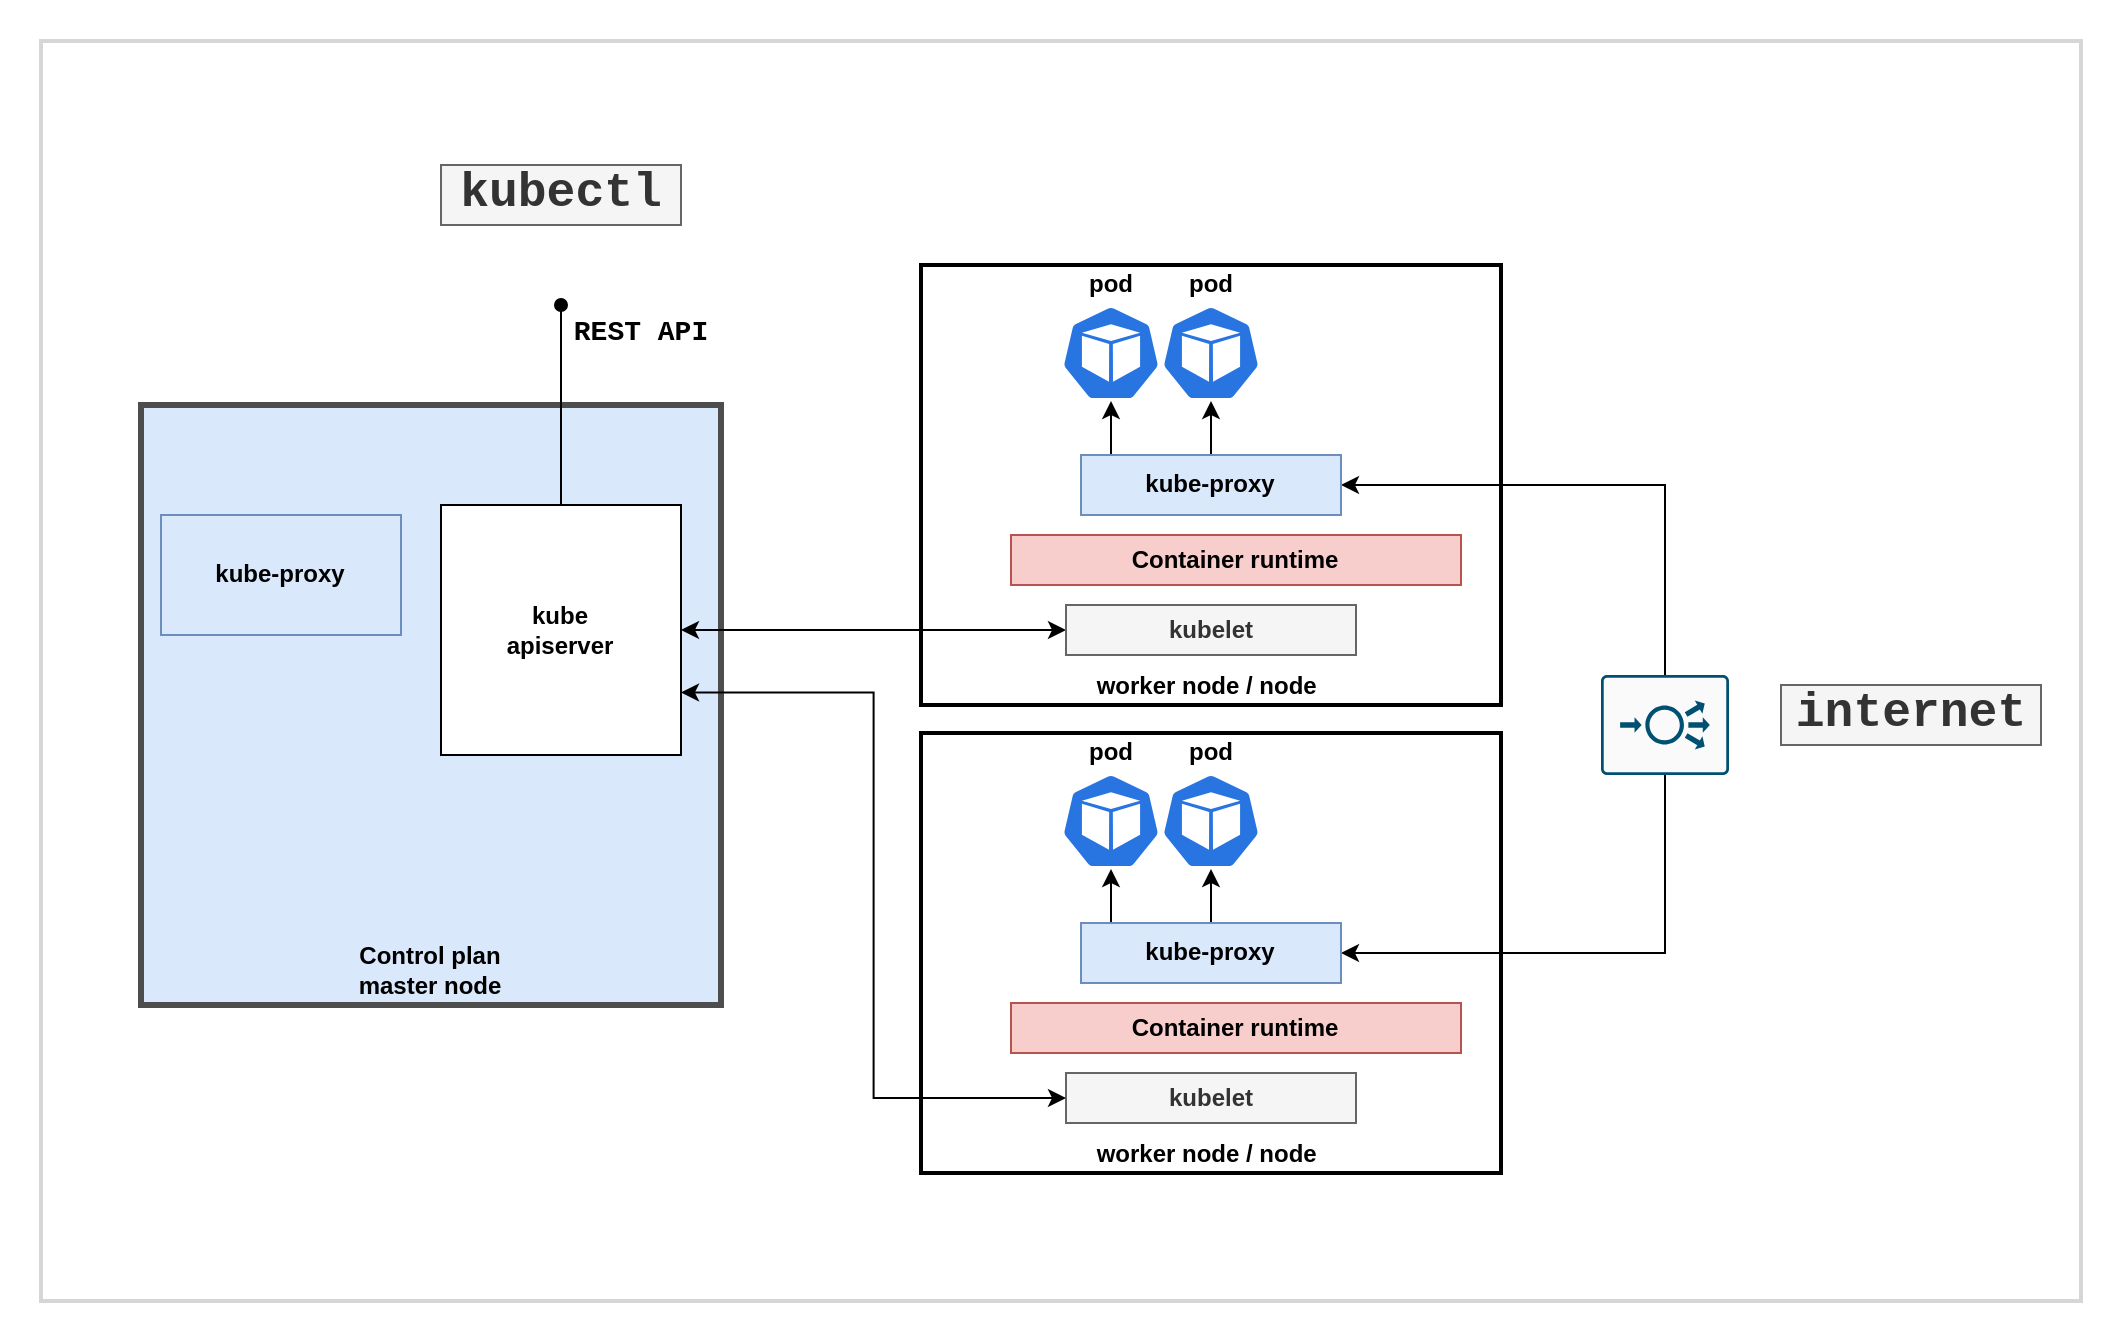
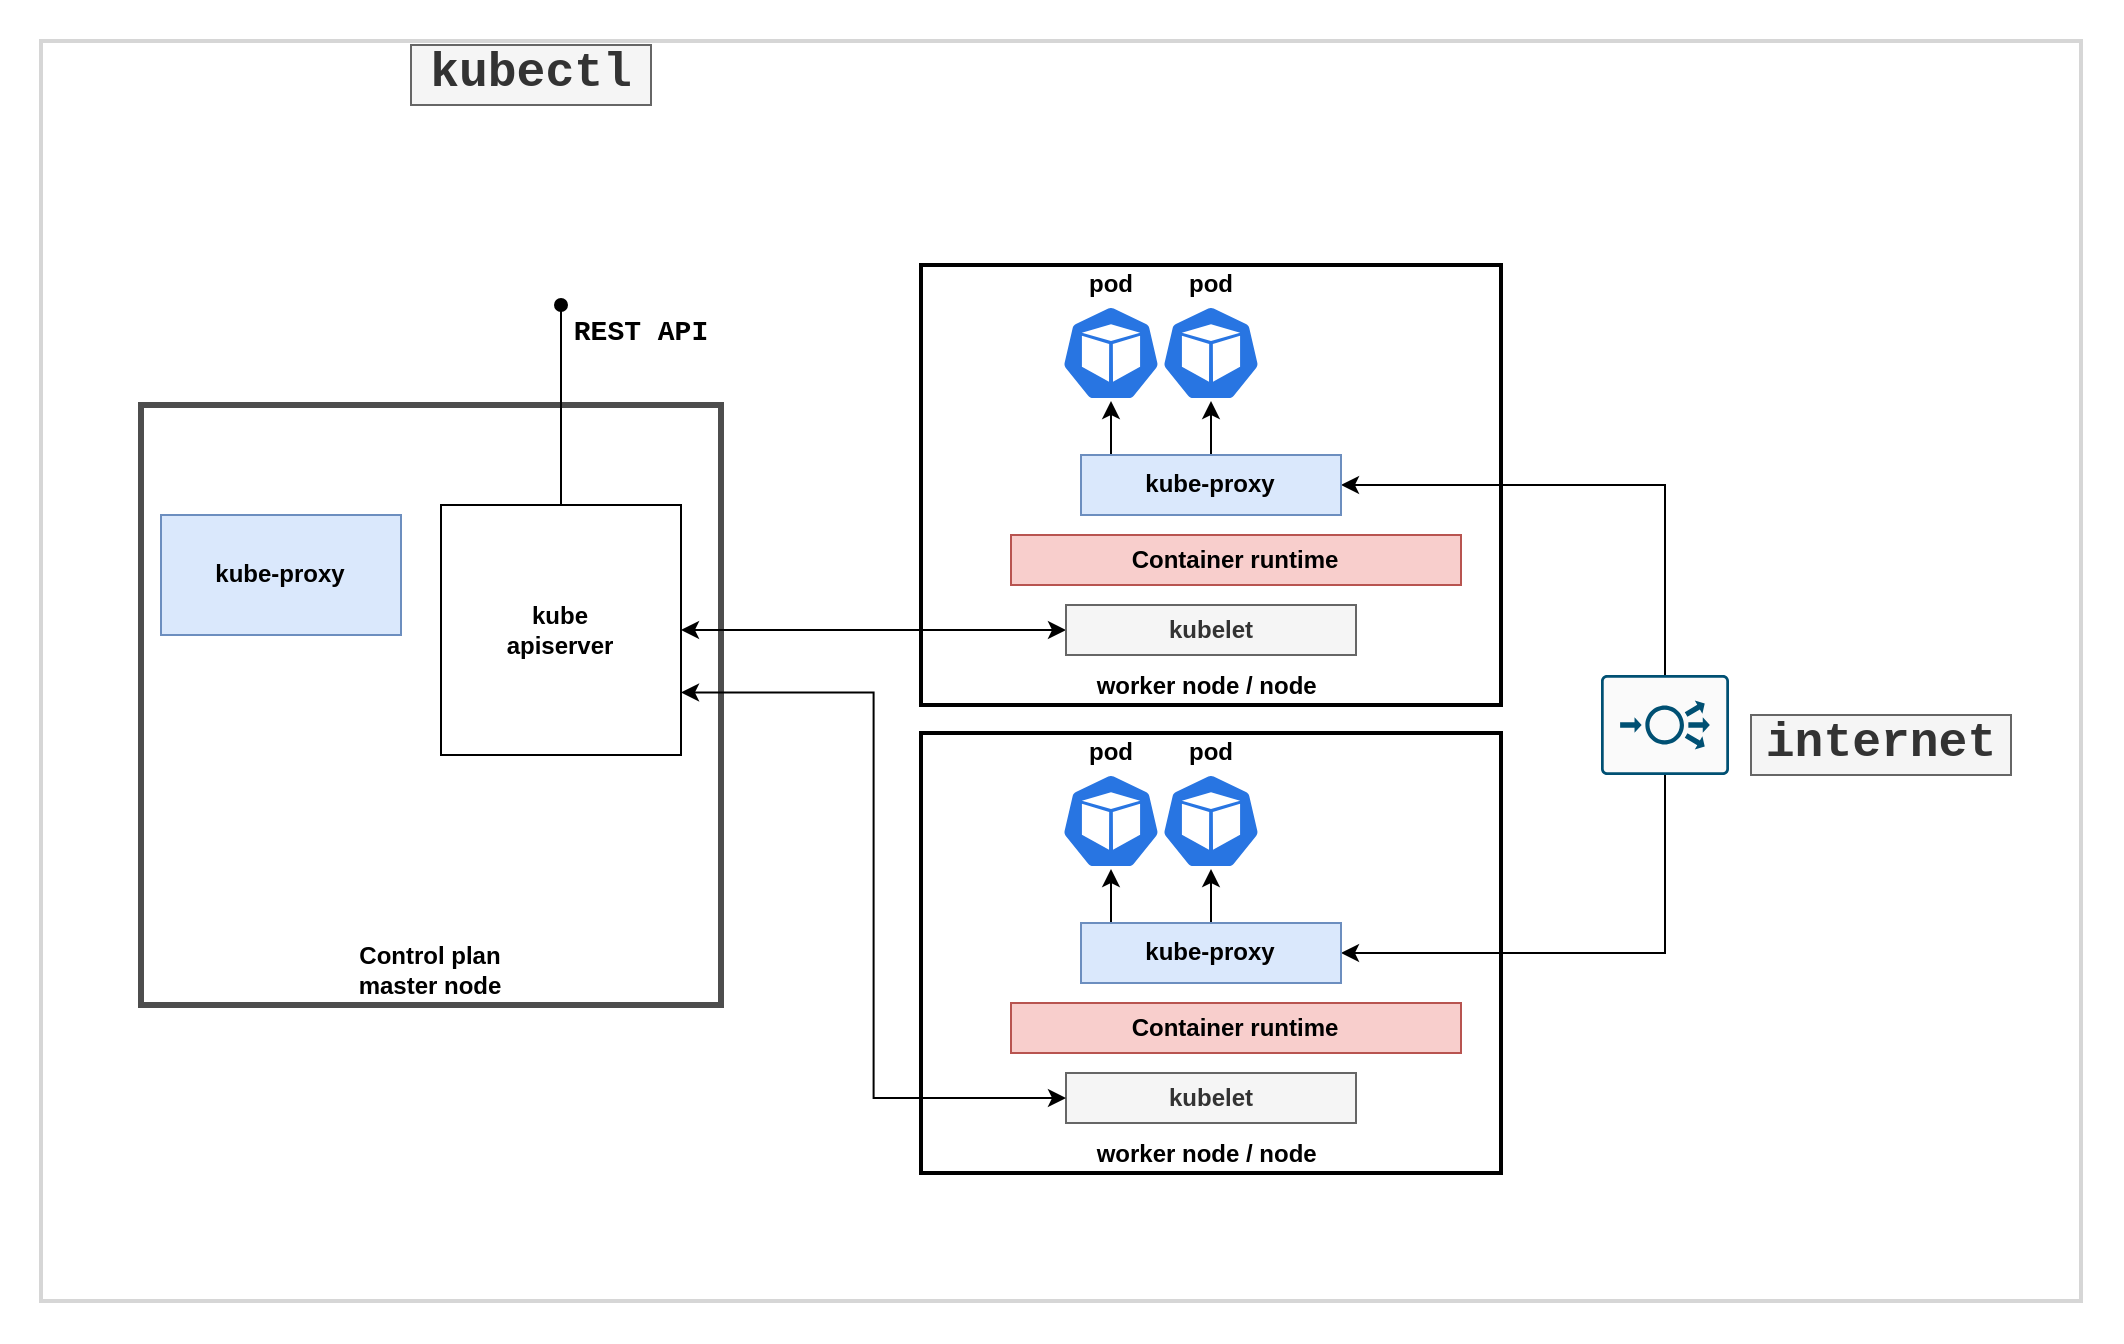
(561, 195) -> (531, 75)
(431, 705) -> (431, 705)
(1911, 715) -> (1881, 745)
